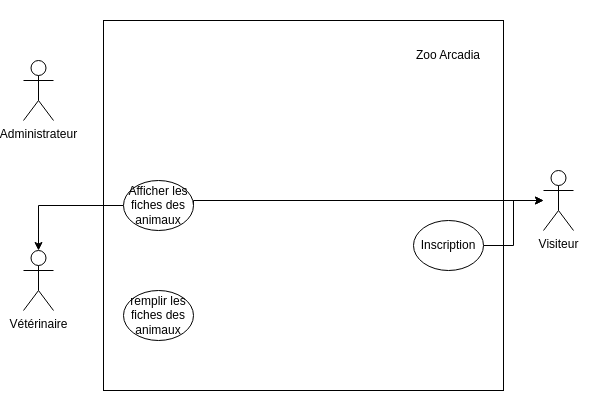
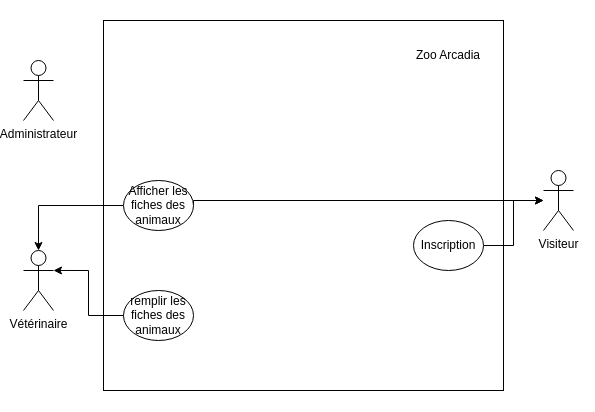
none -> (89, 297)
